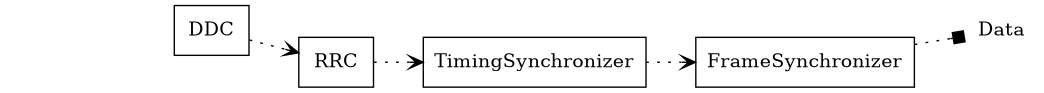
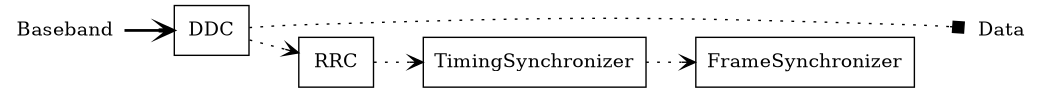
none -> (65, 30)
(932, 42) -> (600, 18)
